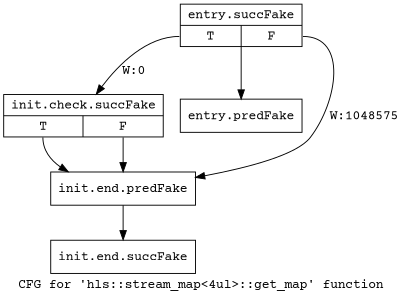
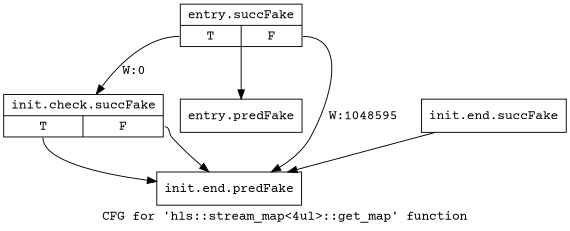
(364, 116) -> (363, 116)
(123, 218) -> (366, 151)
